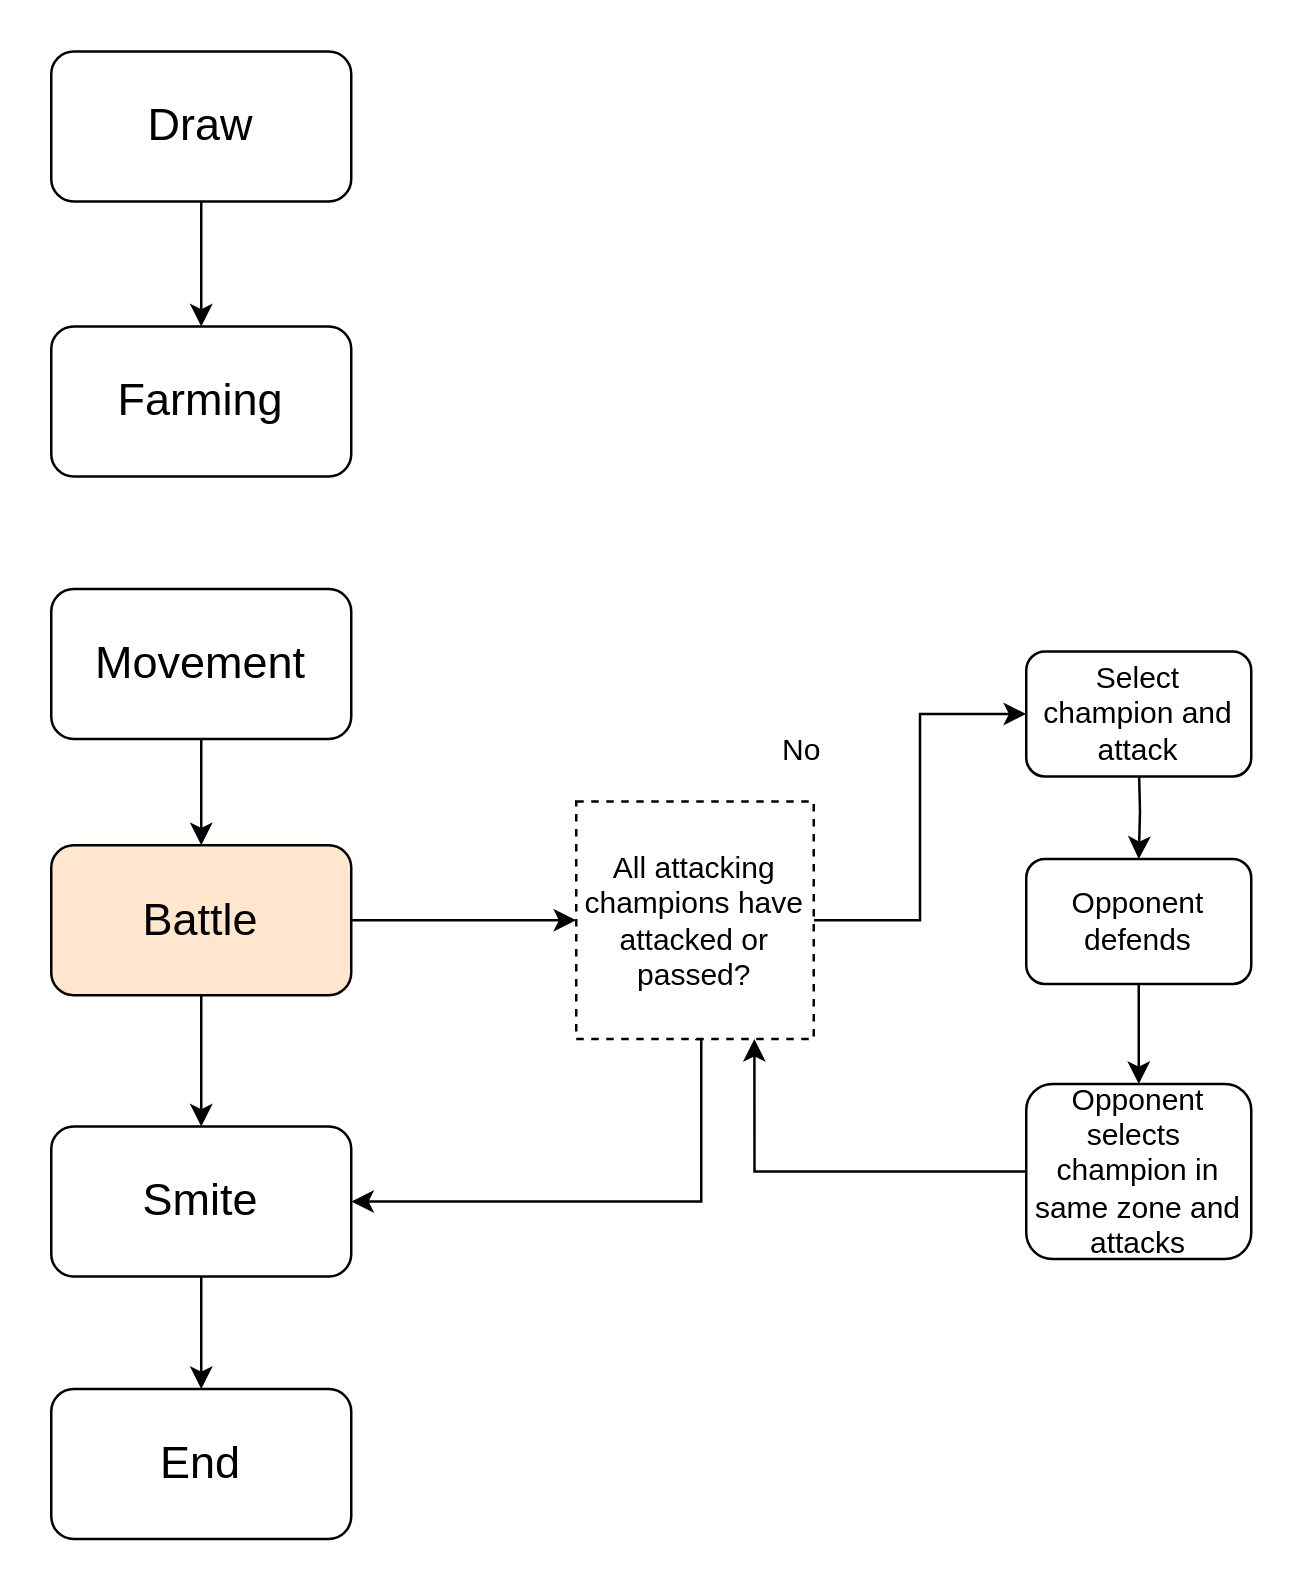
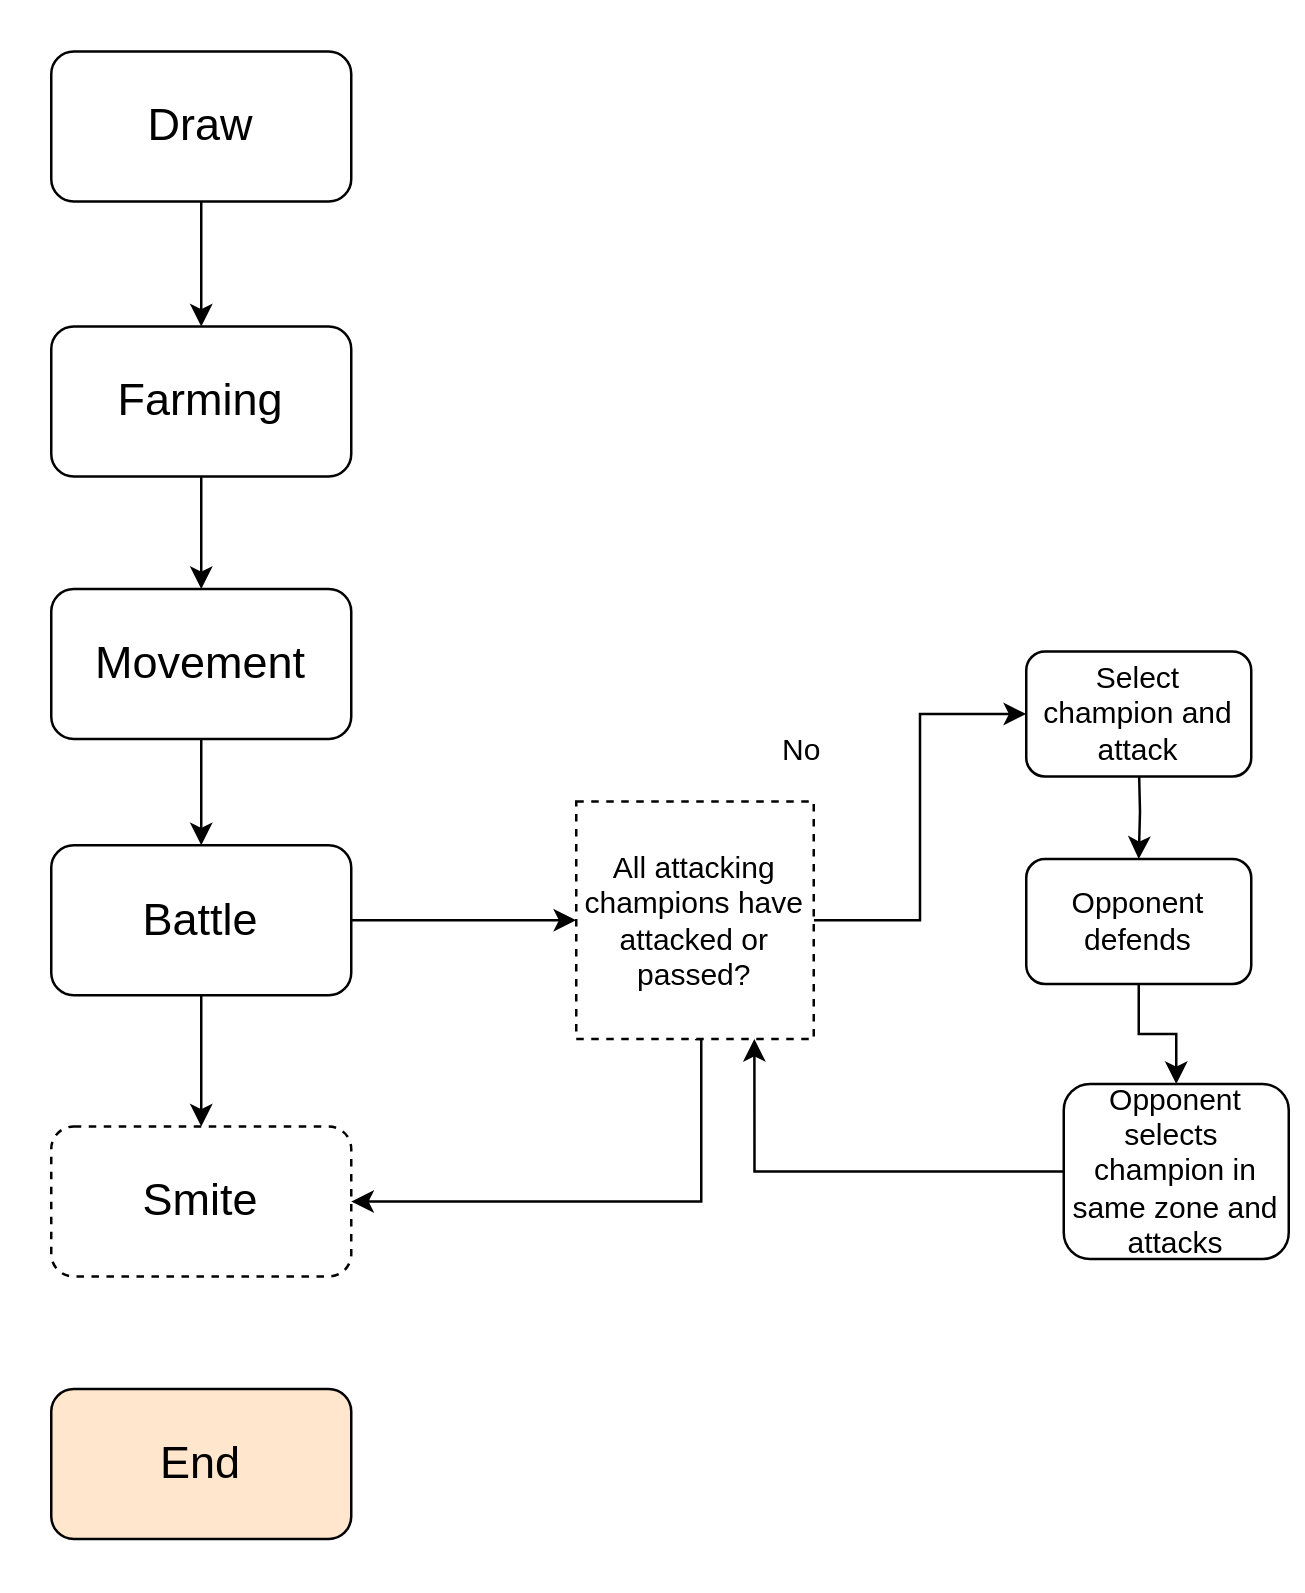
none -> (201, 525)
(201, 920) -> (201, 920)
(1139, 1171) -> (1176, 1171)
(201, 1201) -> (201, 1201)
(201, 1325) -> none
(201, 1464) -> (201, 1464)
